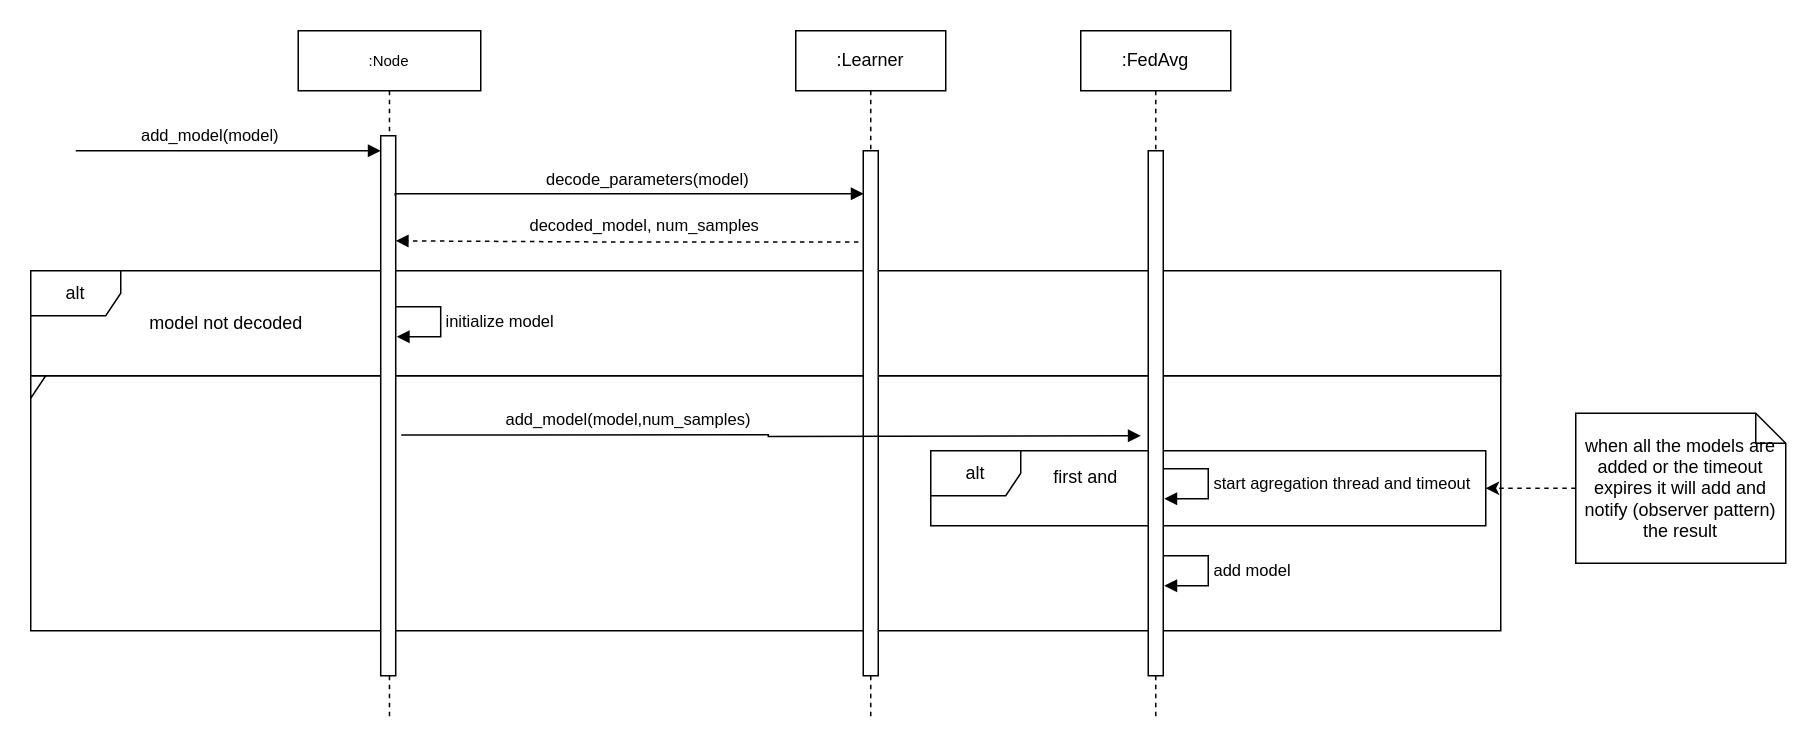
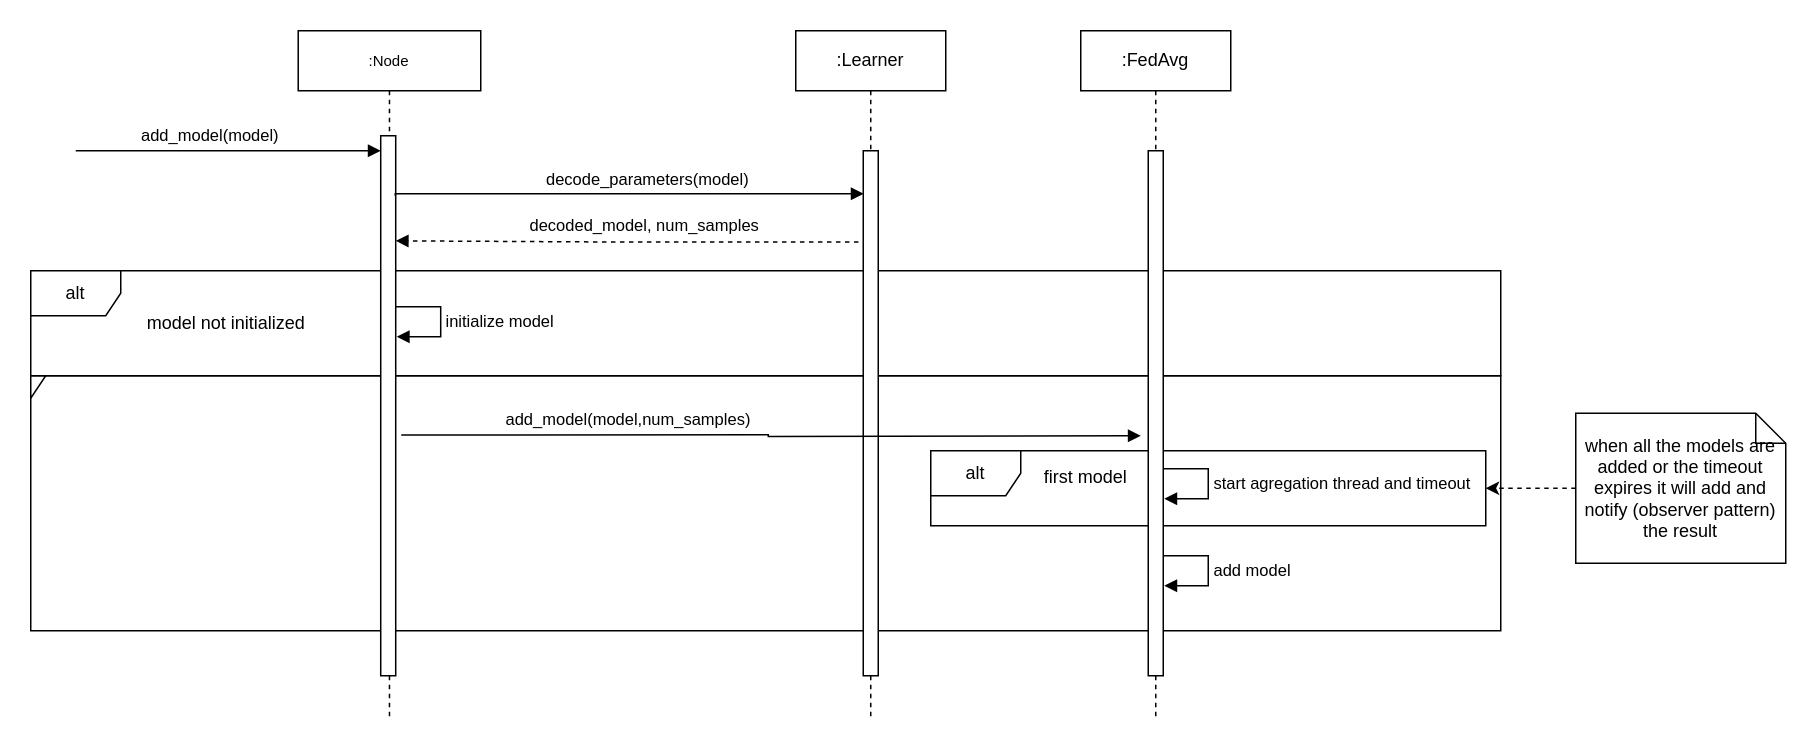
(227, 323) -> (227, 323)
(1086, 478) -> (1086, 478)
